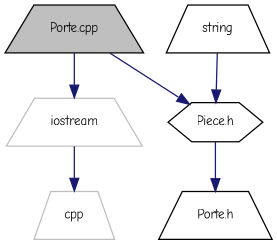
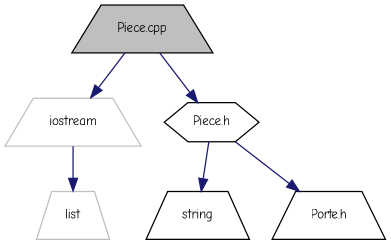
(74, 29) -> (142, 29)
(217, 71) -> (206, 160)
(74, 215) -> (73, 215)
